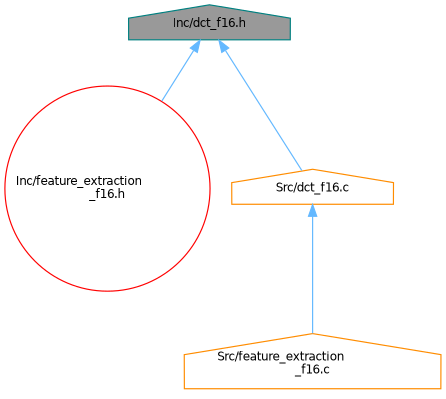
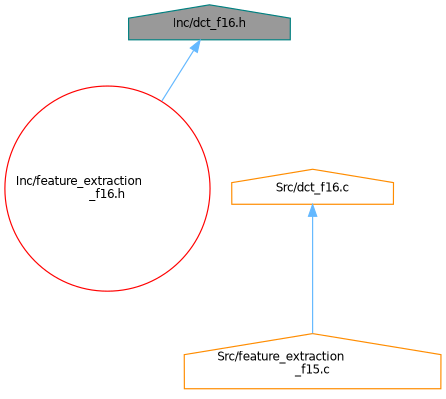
(264, 111) -> none
(313, 364) -> (313, 364)
